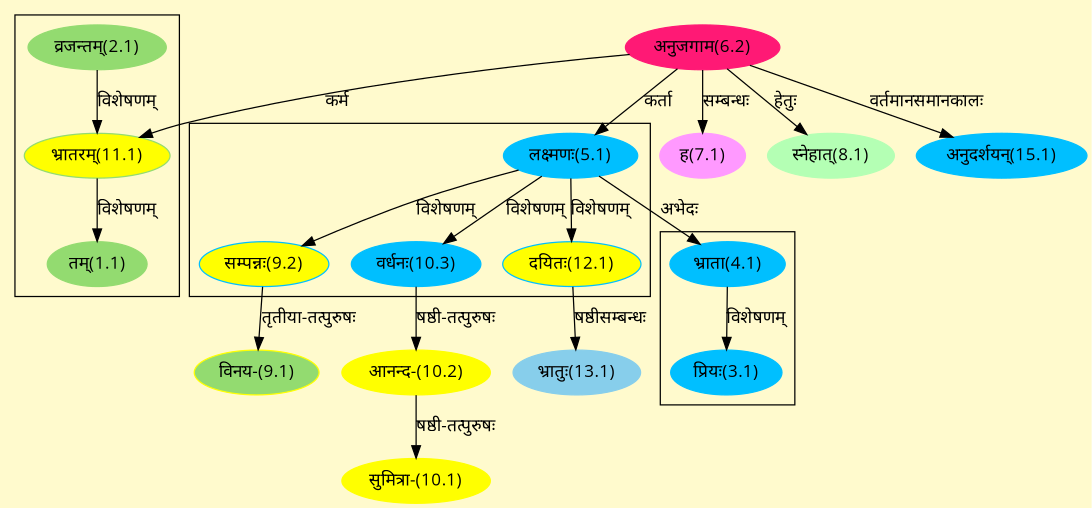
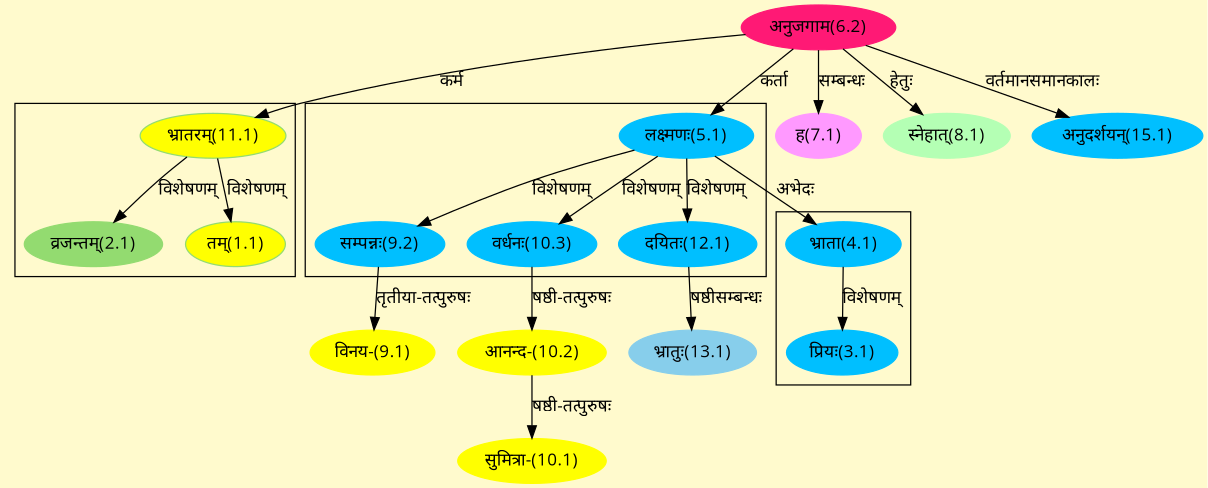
(97, 95) -> (154, 184)
(97, 264) -> (235, 244)
(264, 264) -> (380, 244)
(572, 264) -> (688, 244)
(257, 373) -> (373, 353)
